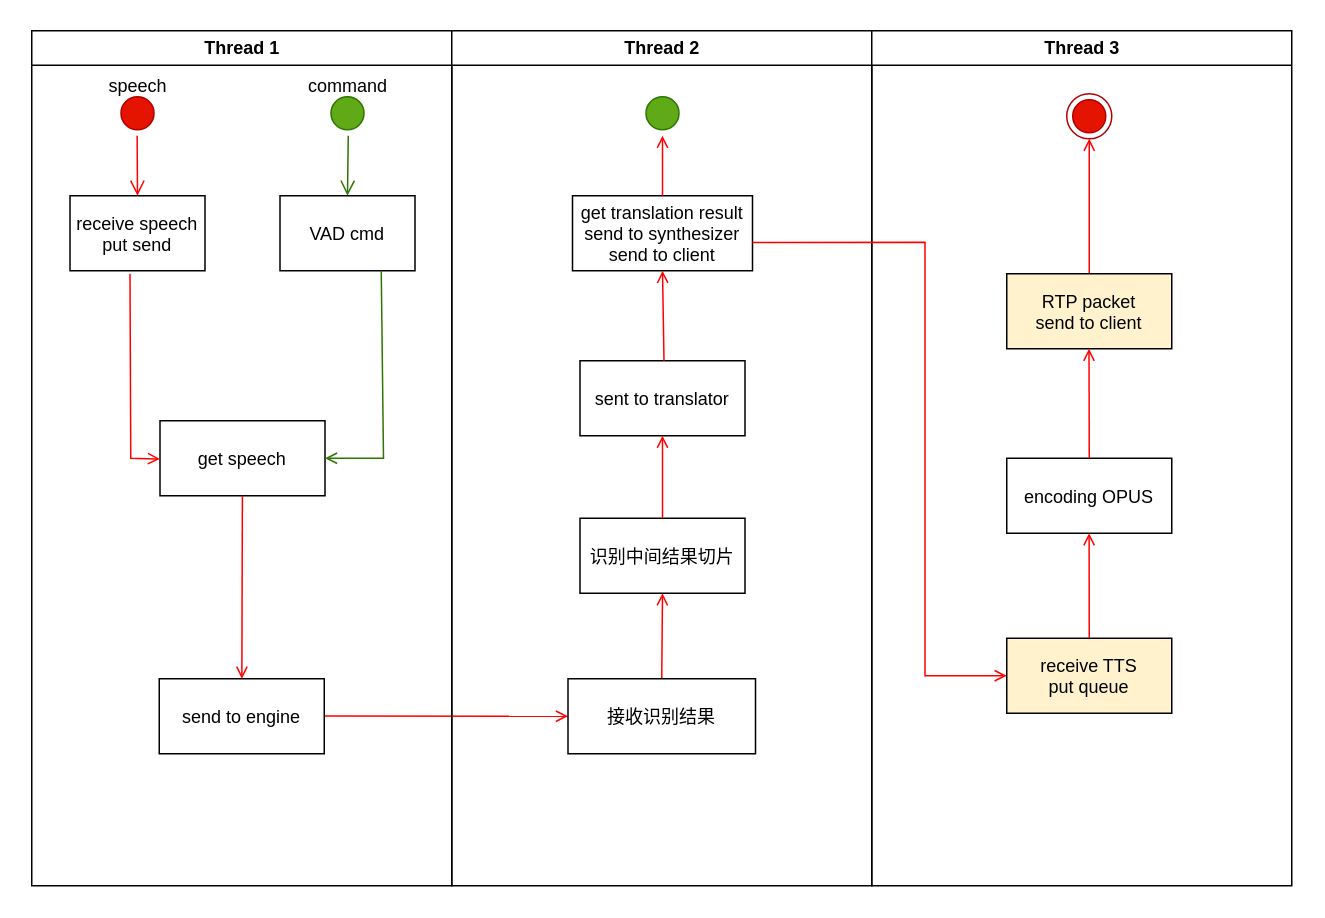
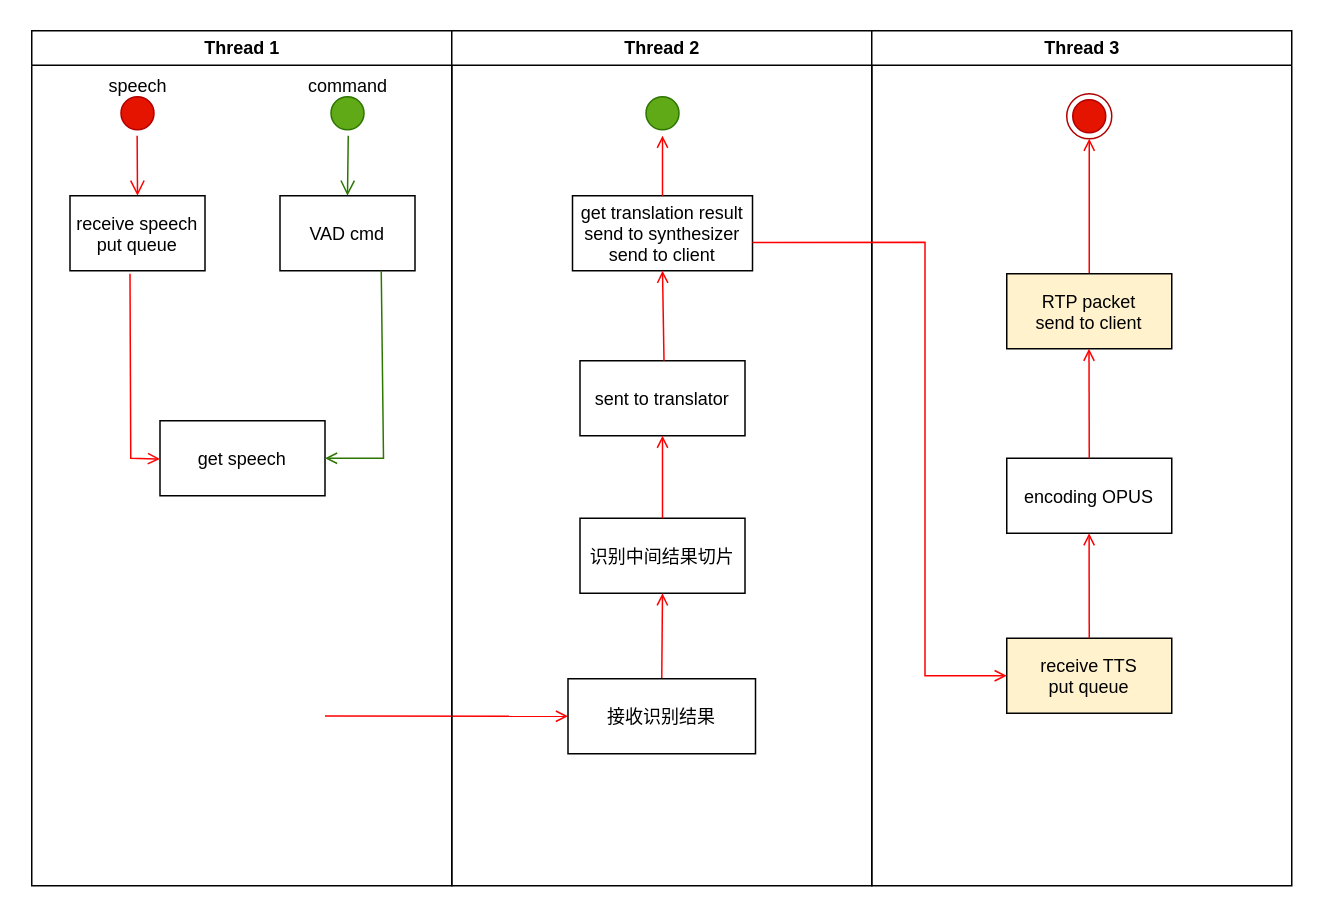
(137, 224) -> (137, 224)
(242, 585) -> none
(242, 716) -> none
